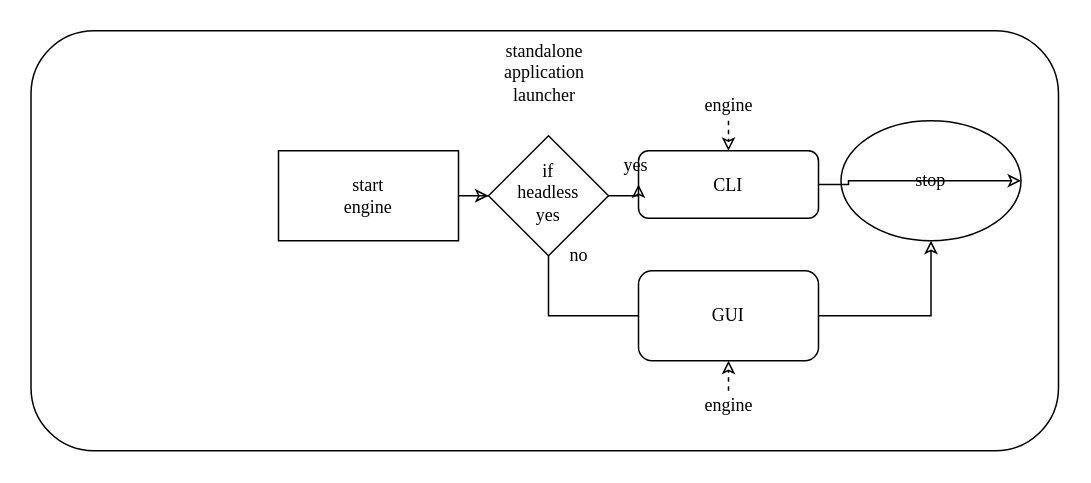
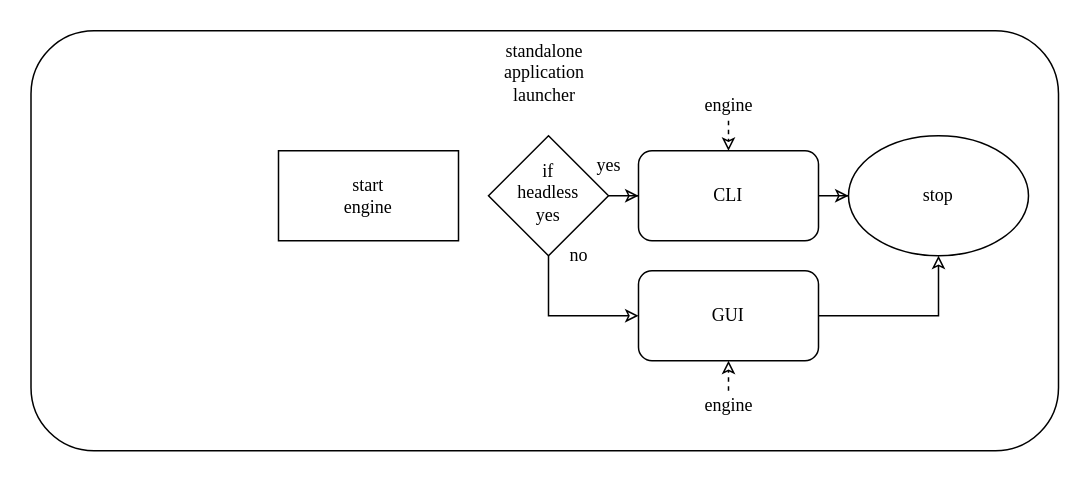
(931, 181) -> (938, 196)
(728, 185) -> (728, 196)
(478, 196) -> none
(631, 316) -> (627, 316)
